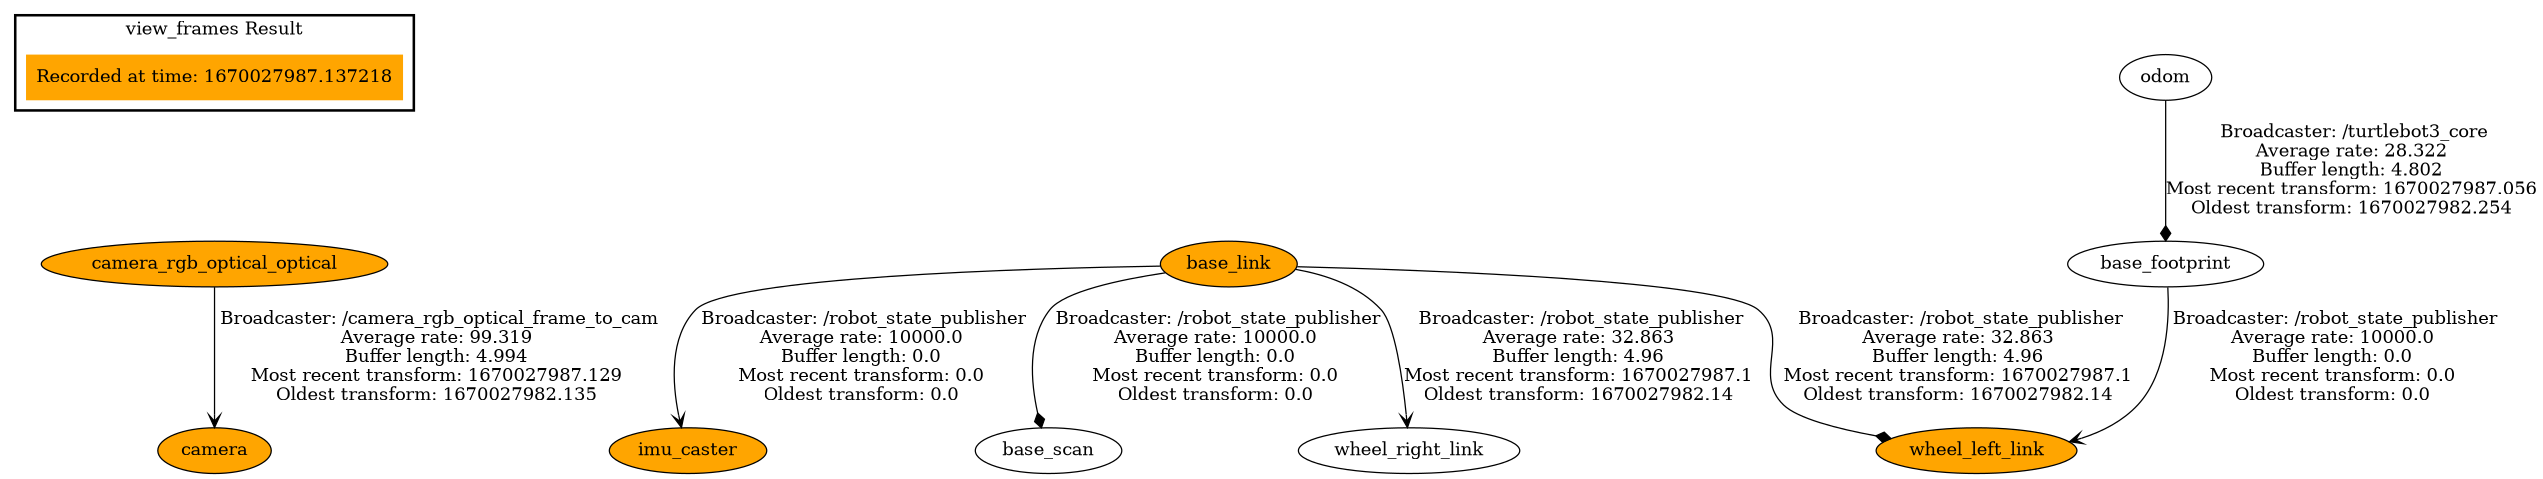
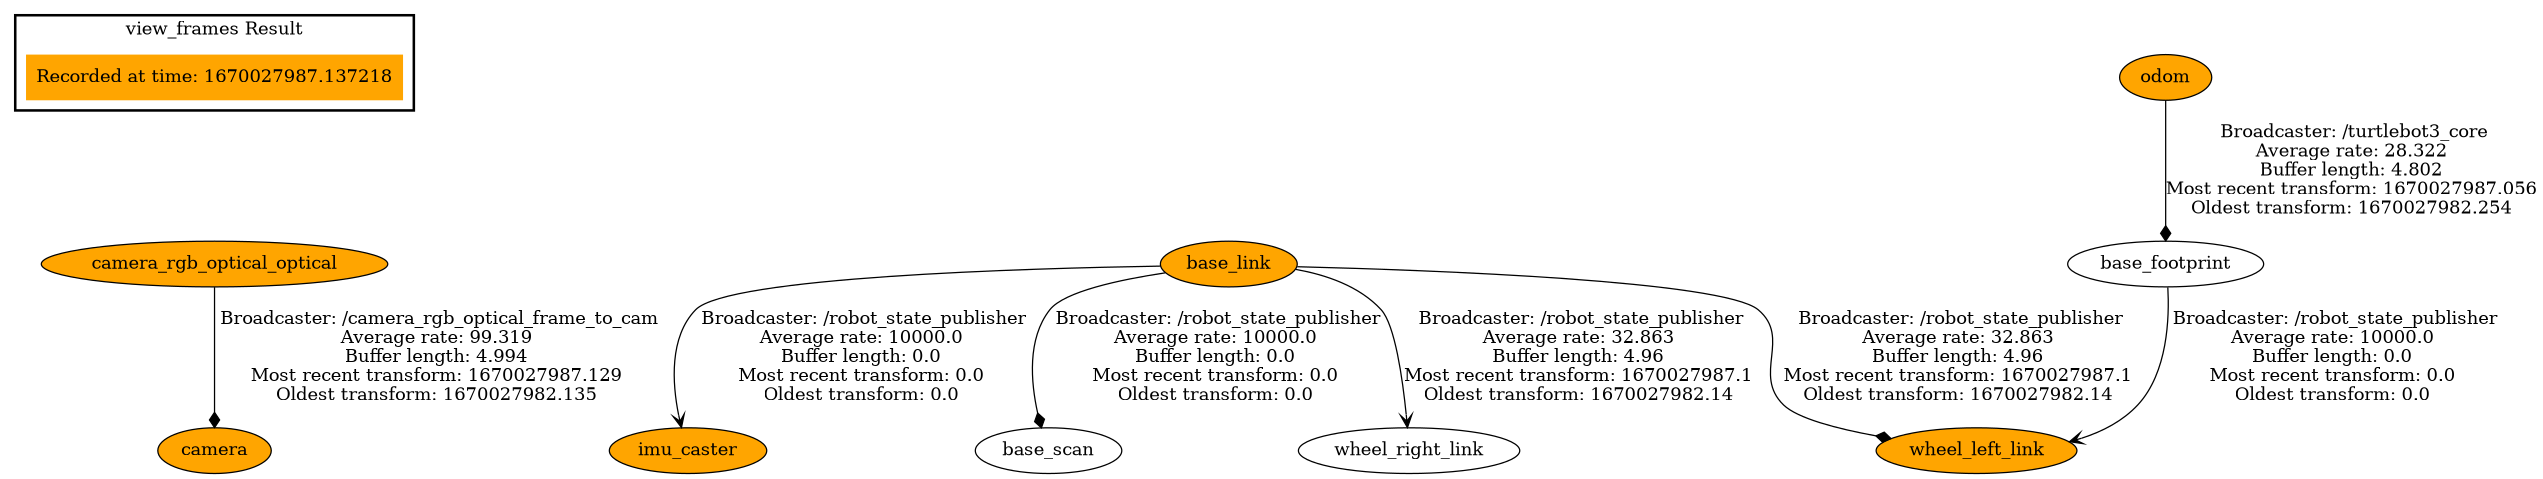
(2166, 77) -> (2166, 77)
(215, 351) -> (215, 350)
